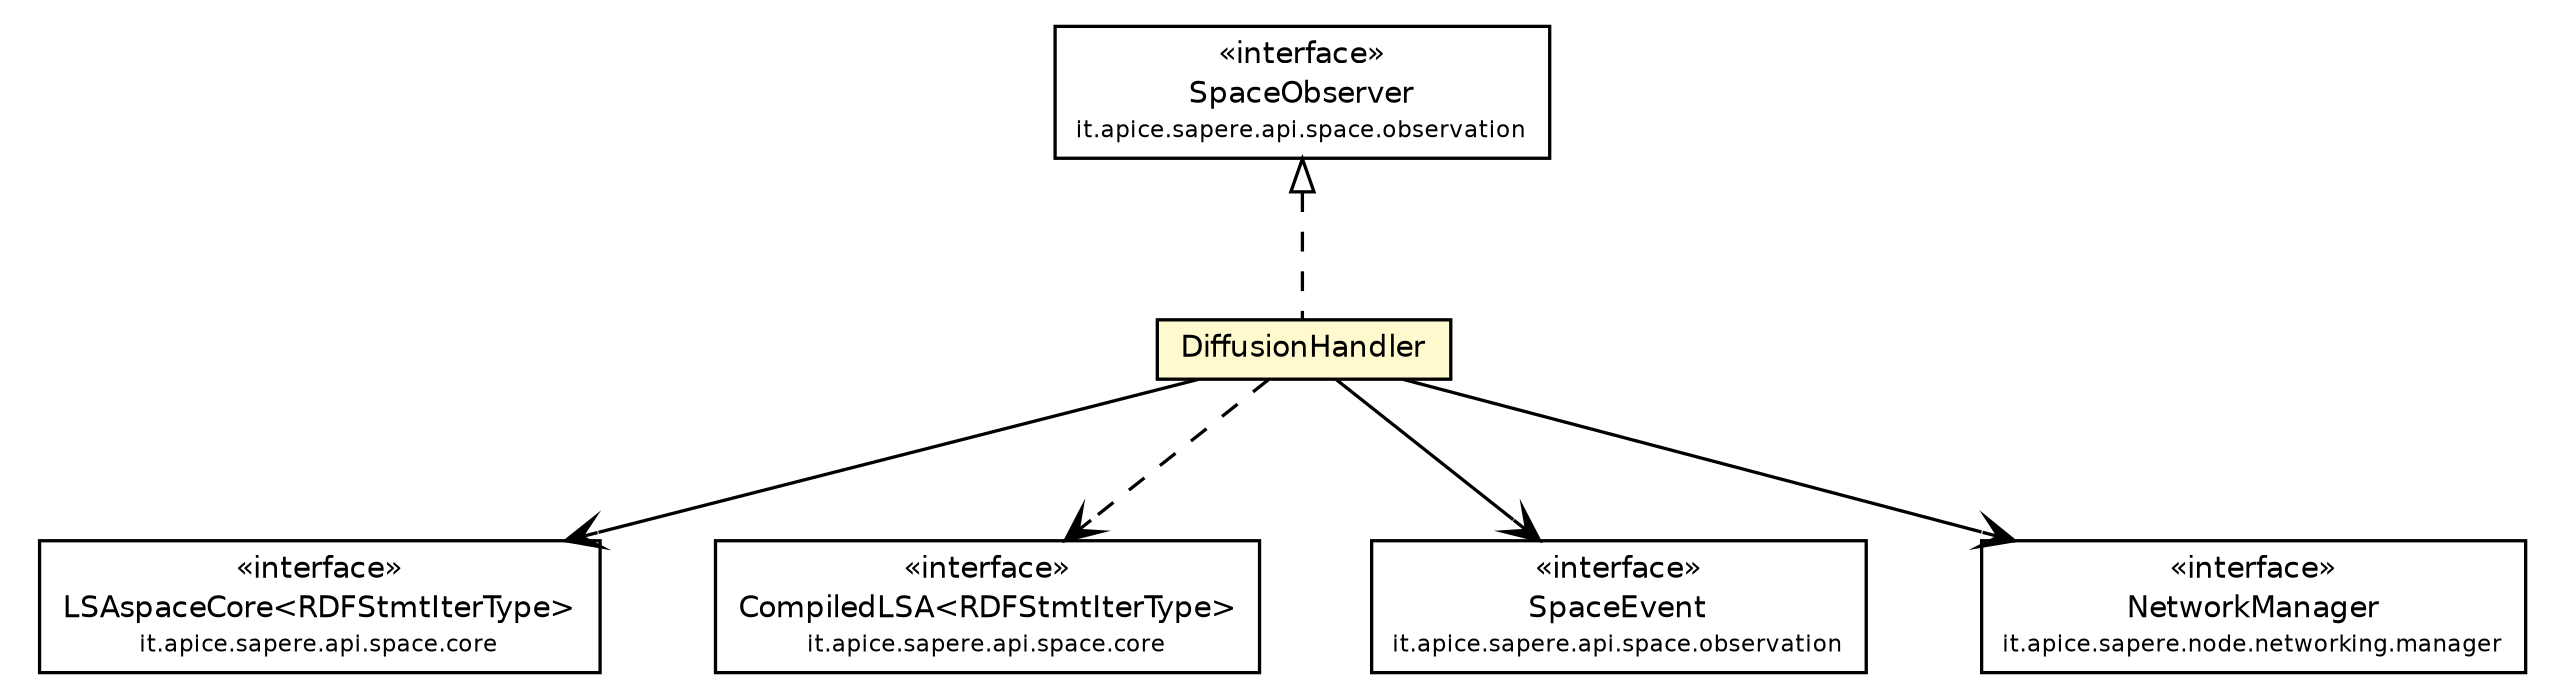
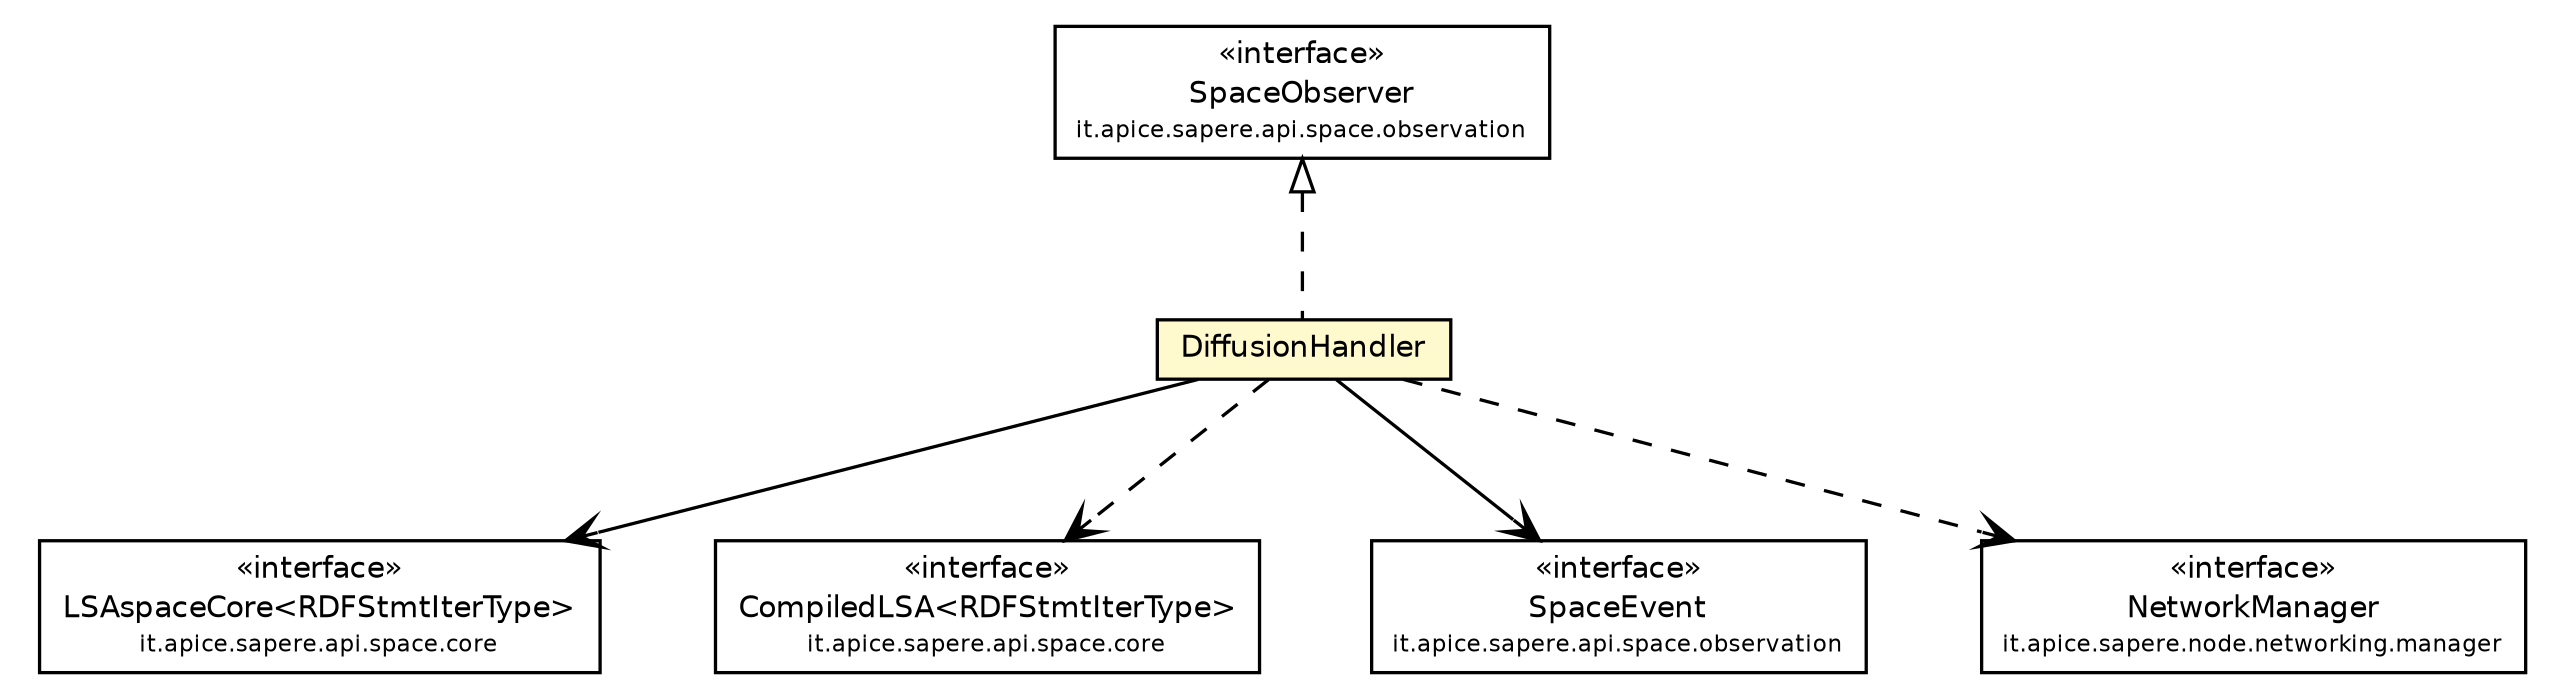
(1692, 456) -> (1692, 456)
